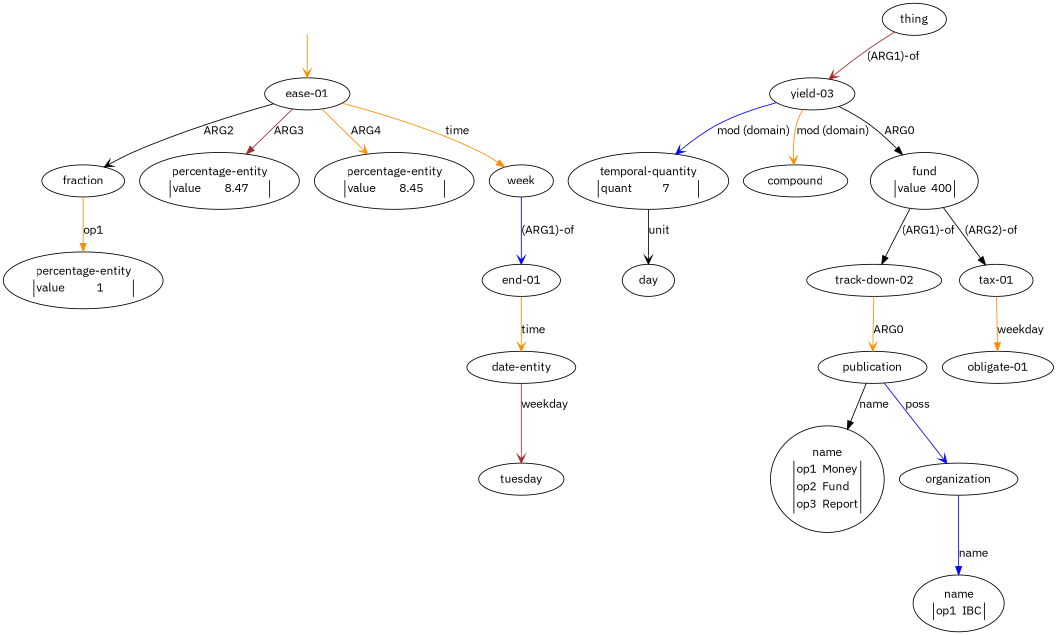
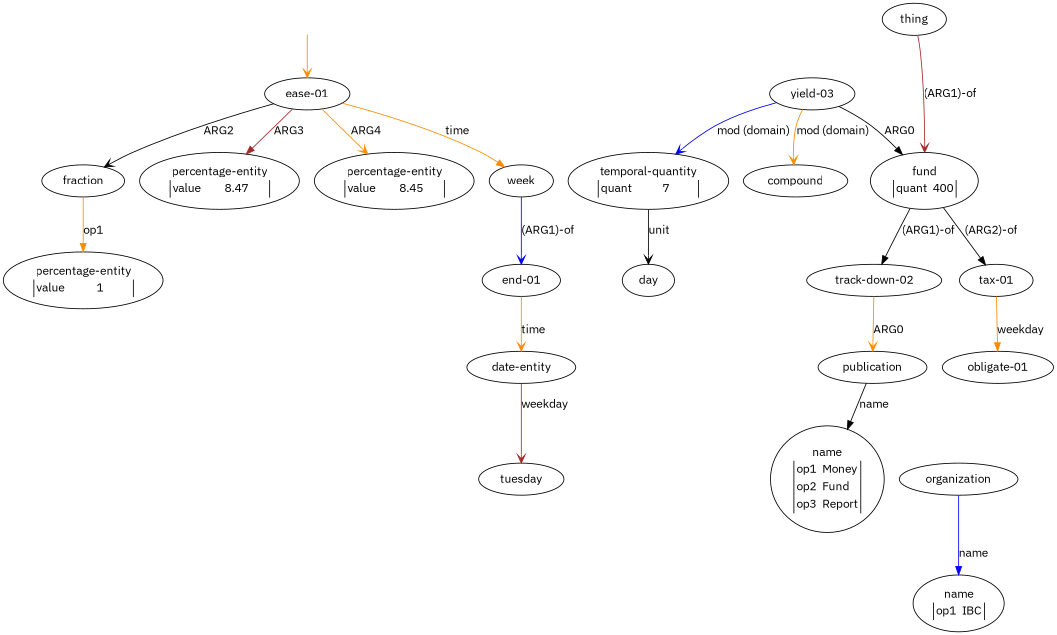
(864, 52) -> (923, 90)
(912, 188) -> (912, 188)
(913, 420) -> none
